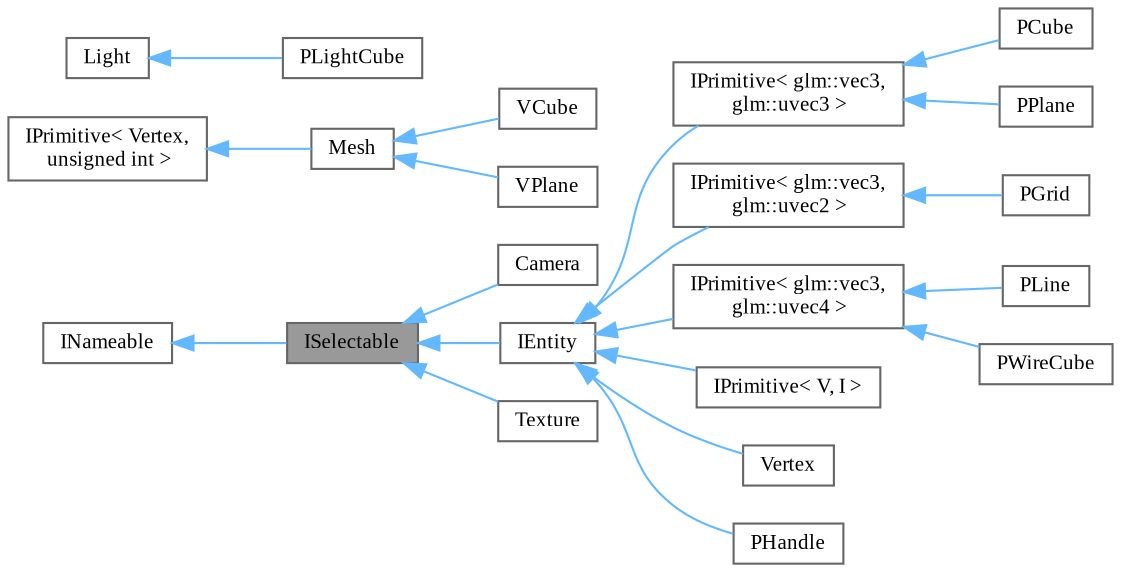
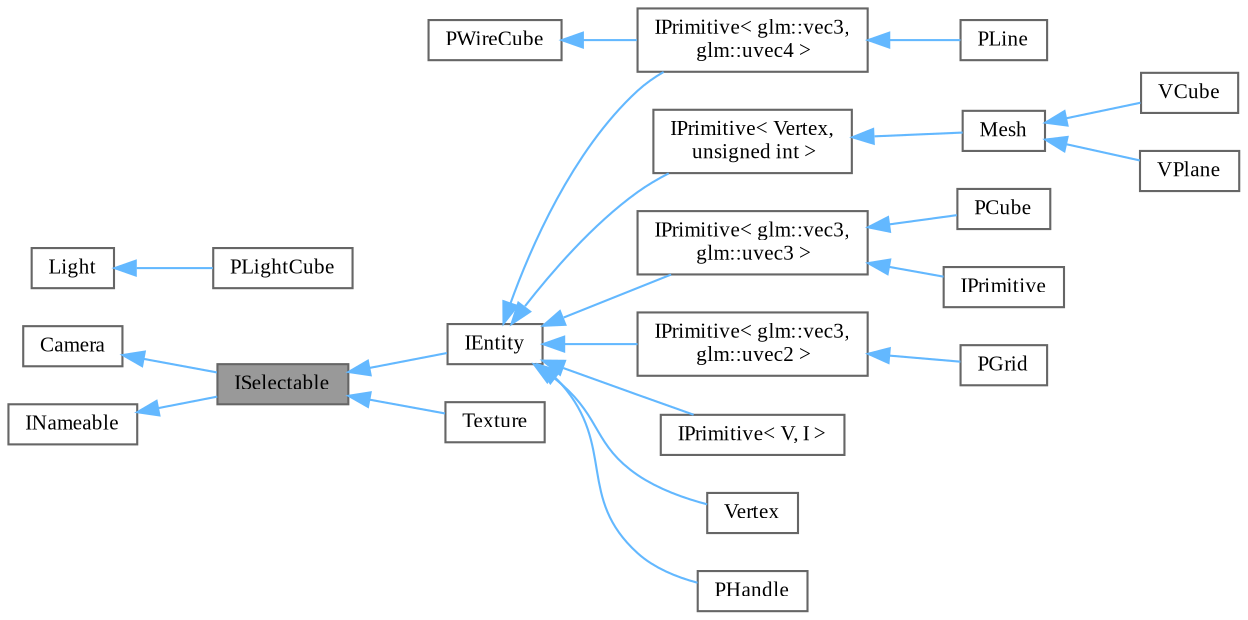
(1046, 107) -> (1004, 287)
none -> (590, 232)
(461, 300) -> (180, 366)
(952, 340) -> (610, 40)
